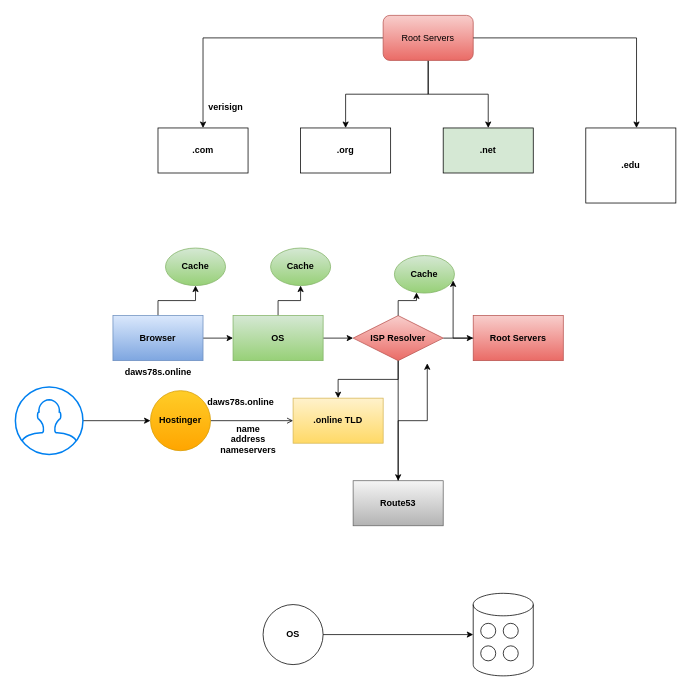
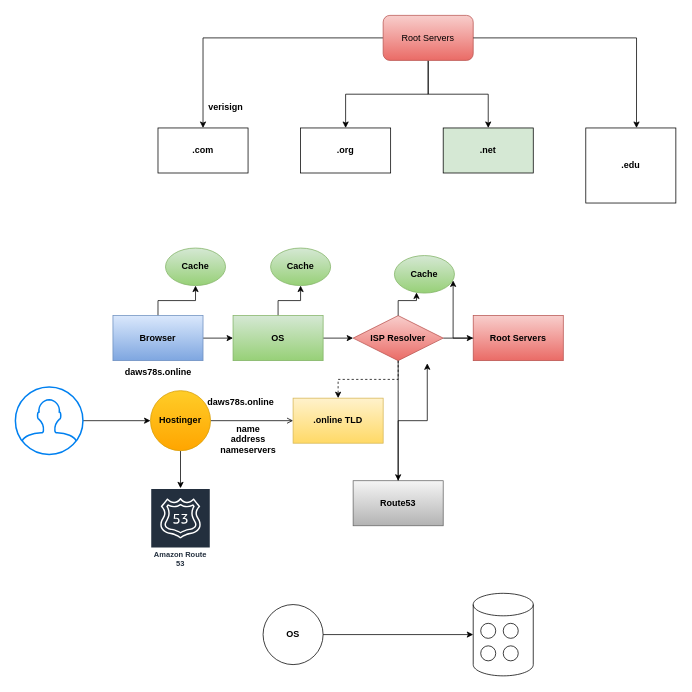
(361, 379) -> (361, 379)
none -> (180, 467)
none -> (180, 529)
